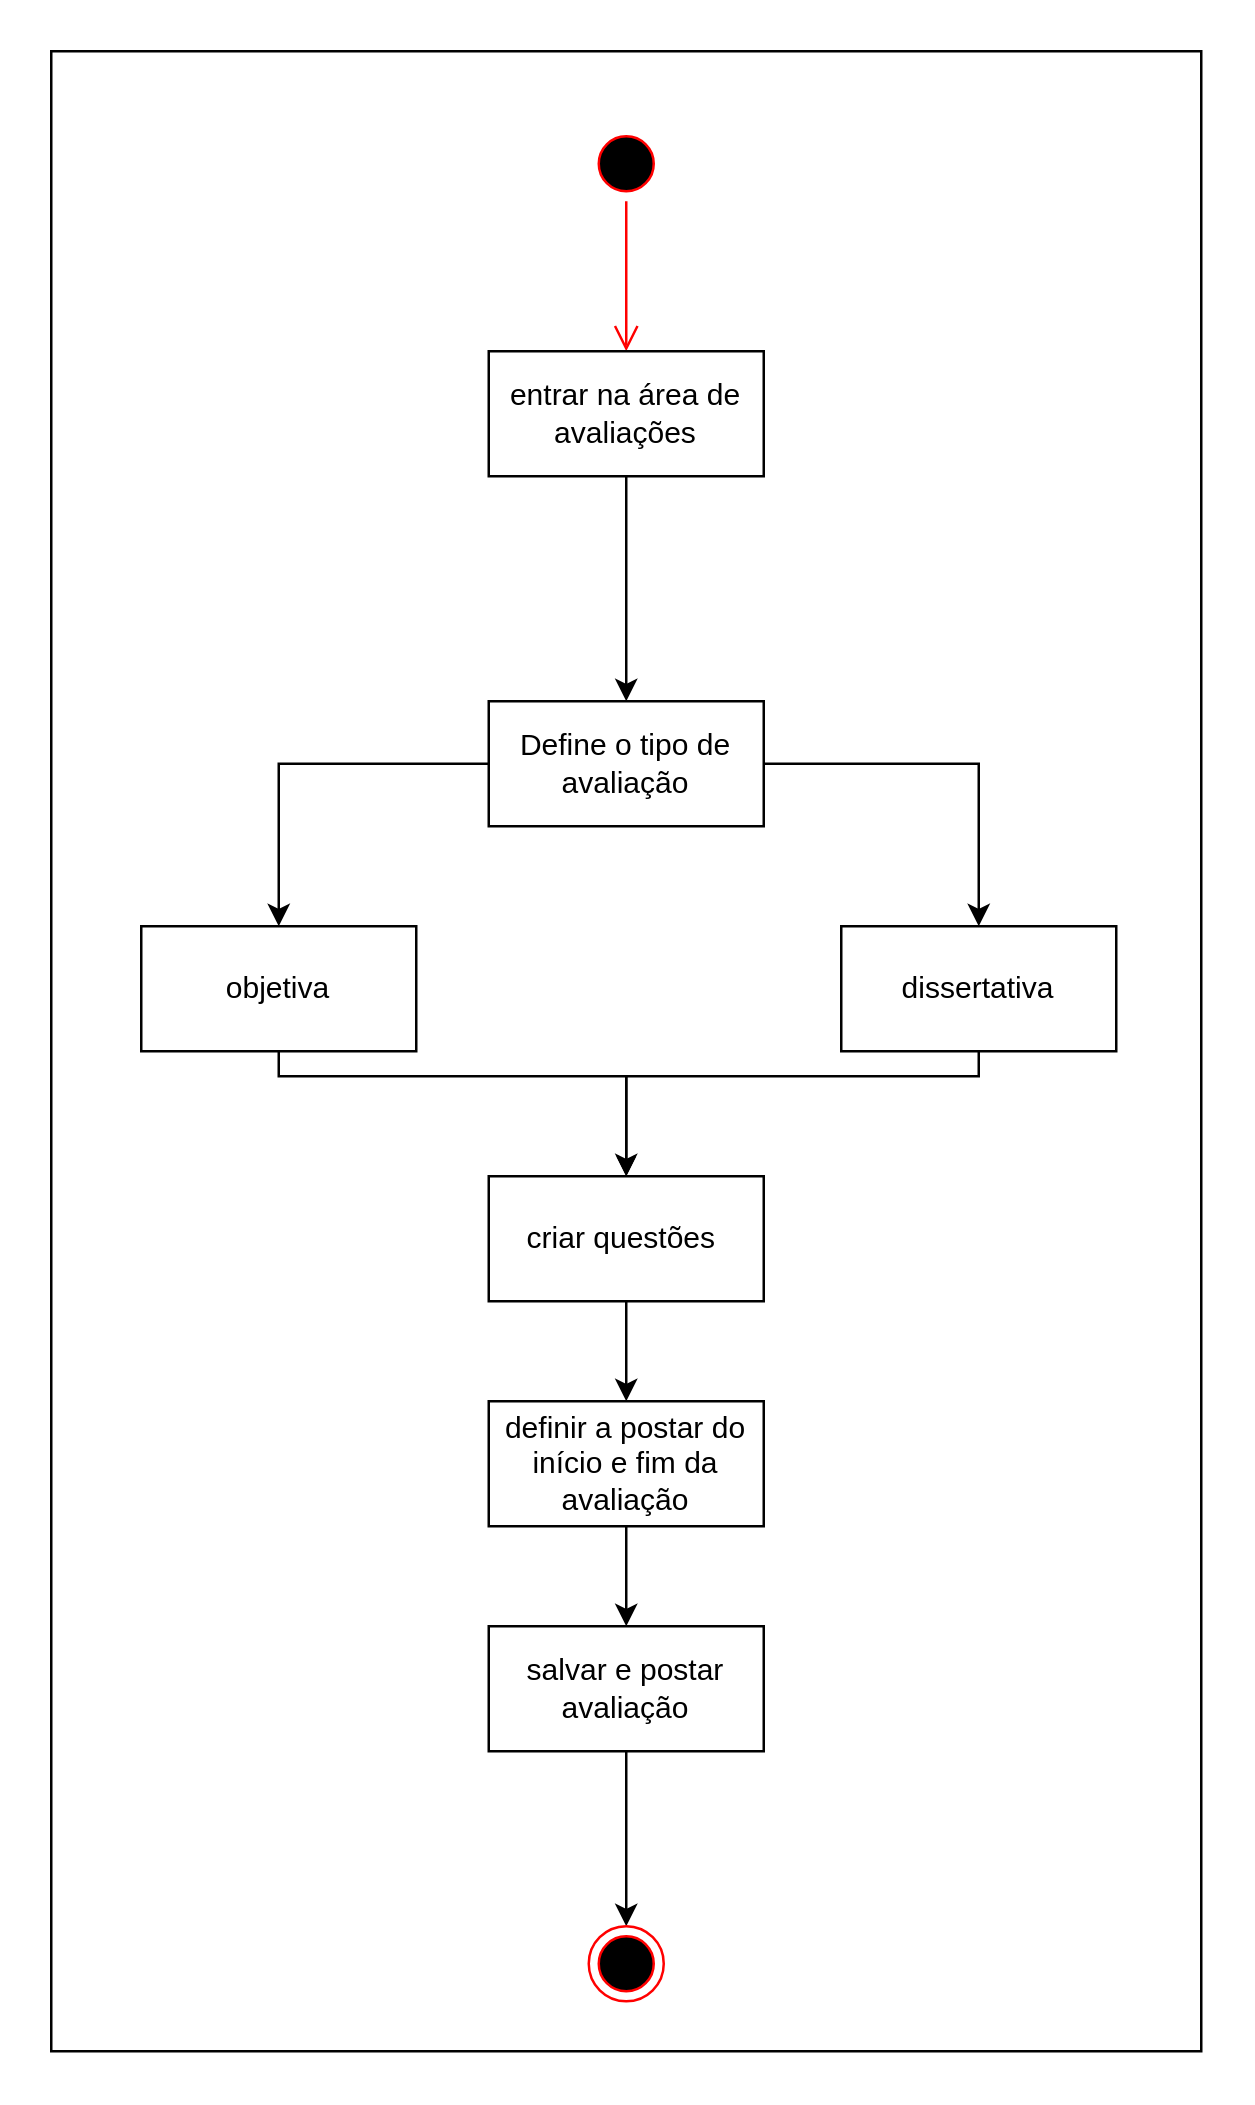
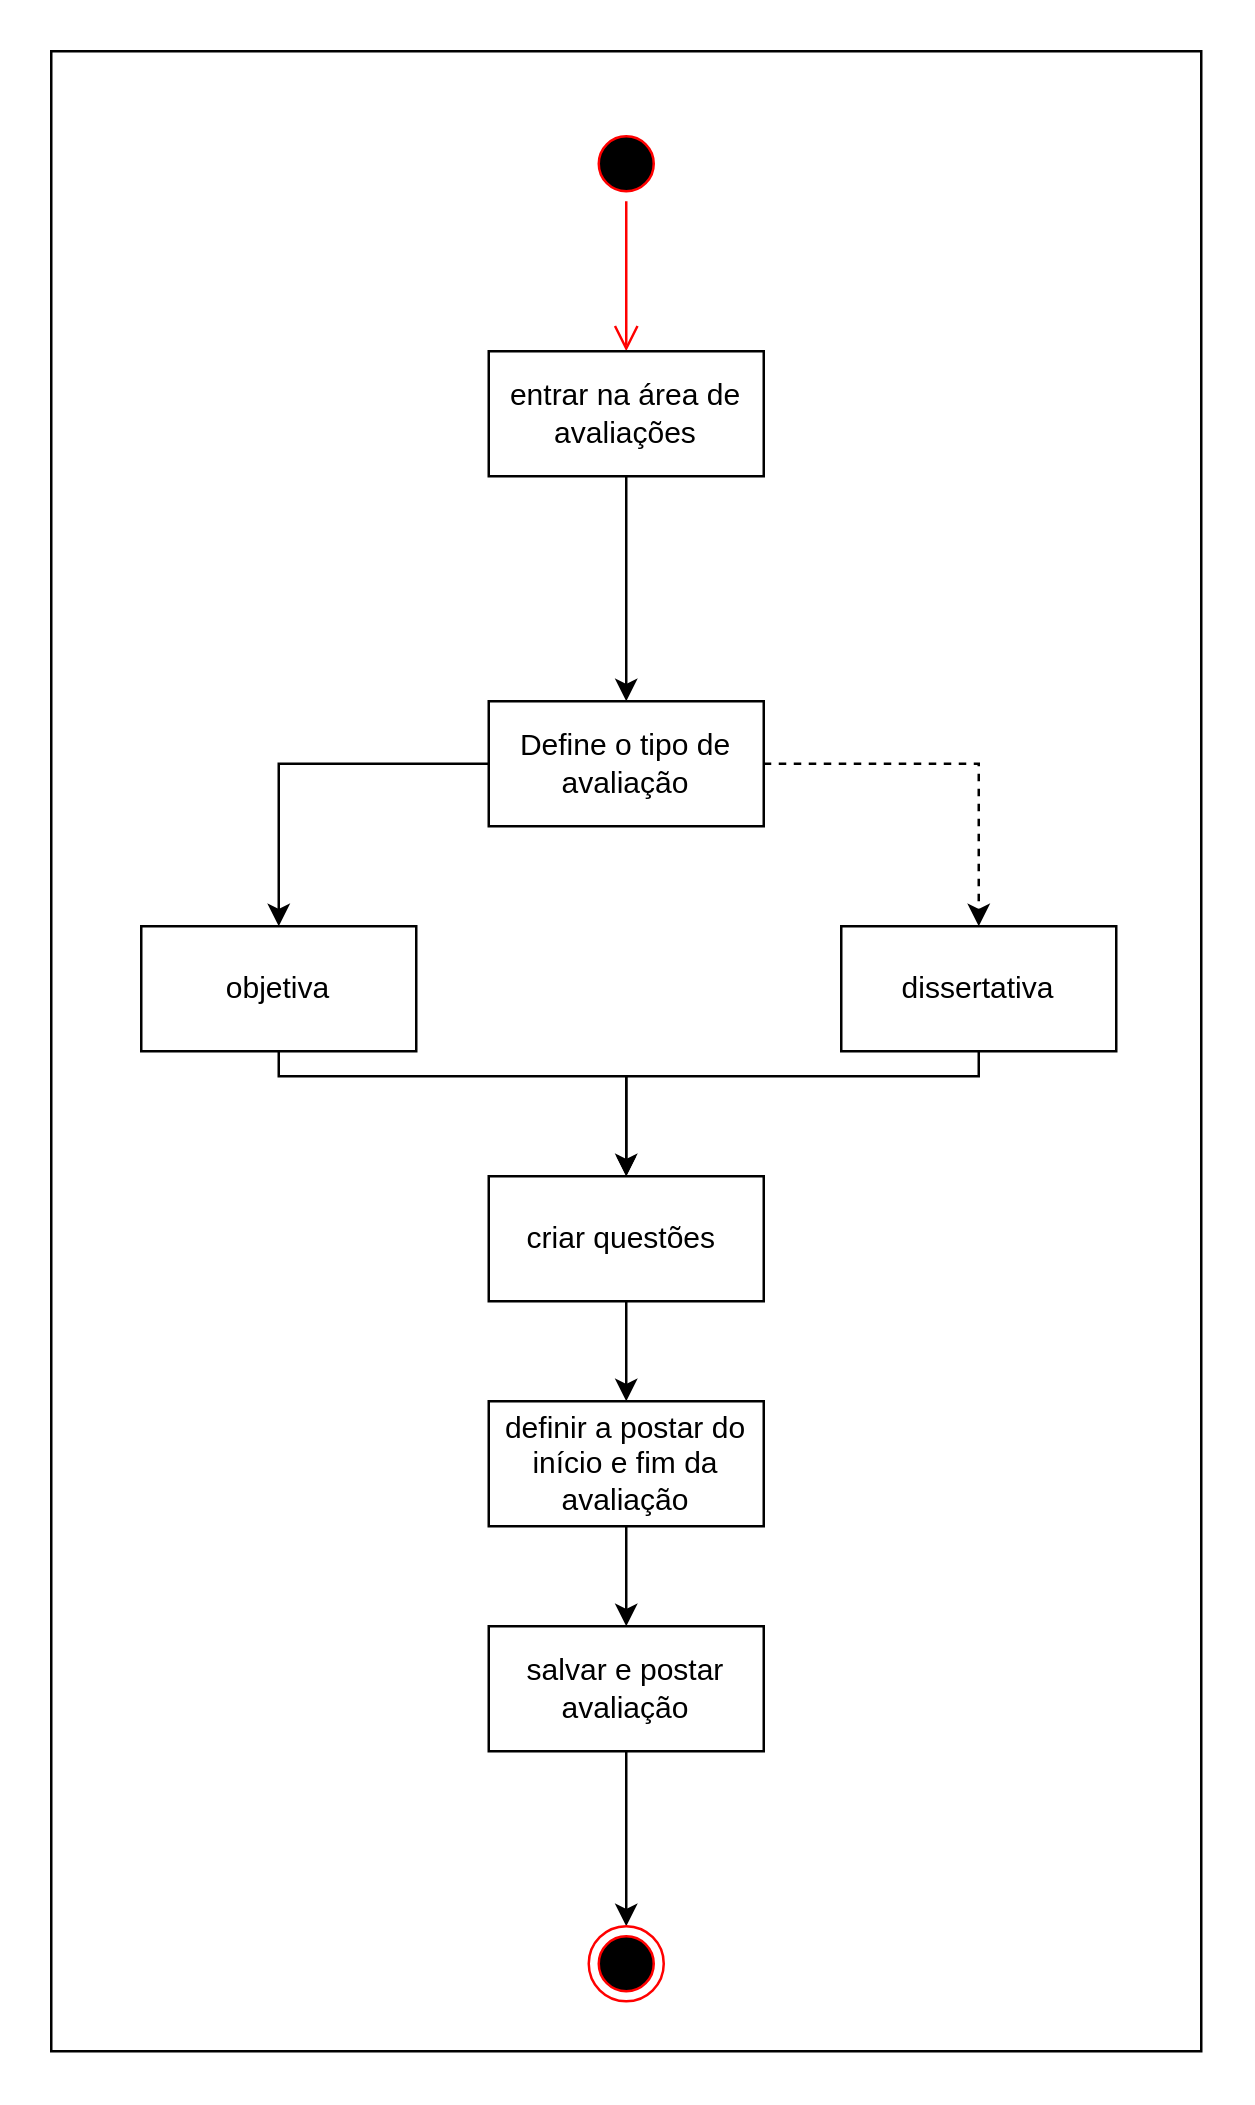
(945, 764) -> (945, 764)
